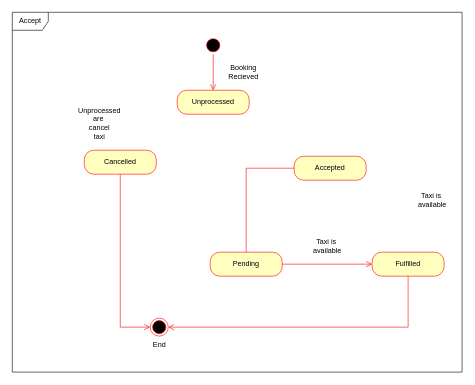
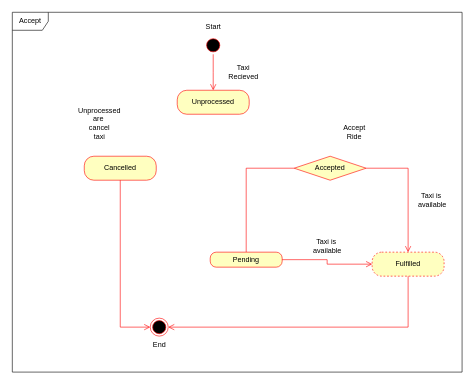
none -> (213, 27)
(244, 72) -> (244, 72)
none -> (354, 132)
(120, 162) -> (120, 168)
(330, 168) -> (330, 168)
none -> (408, 188)
(246, 264) -> (246, 260)
(408, 264) -> (408, 264)
